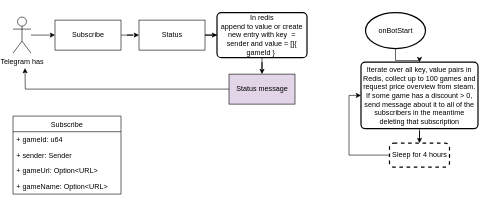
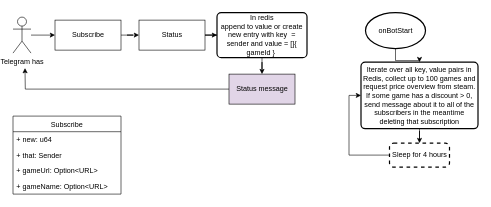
(40, 140) -> (34, 140)
(46, 155) -> (42, 155)
